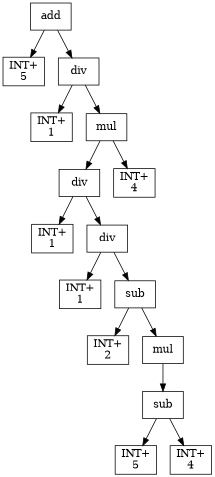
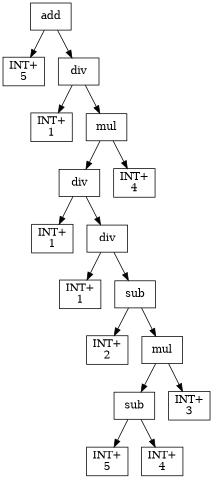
none -> (189, 406)
